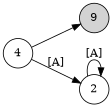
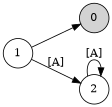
(94, 18) -> (94, 18)
(18, 53) -> (18, 53)
